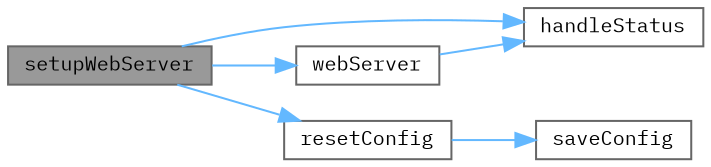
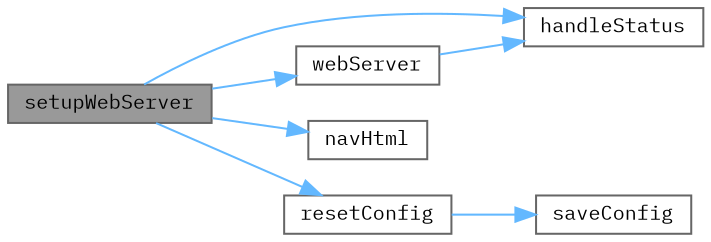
none -> (368, 140)
